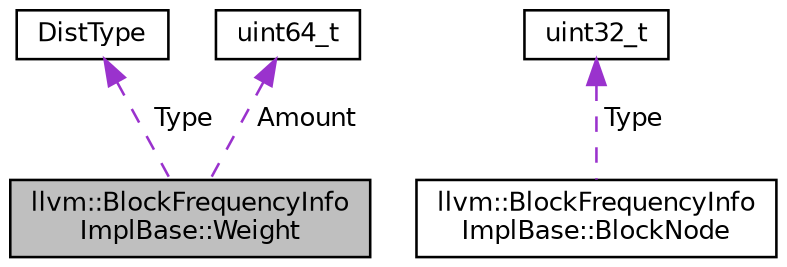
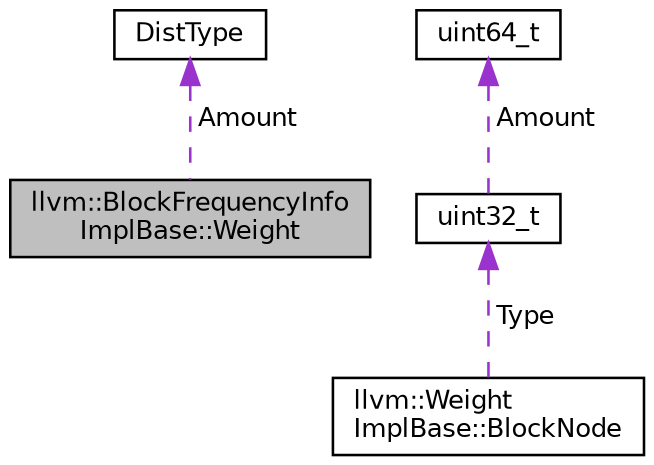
(180, 120) -> (244, 120)
(237, 131) -> (488, 140)
(596, 219) -> (488, 416)
